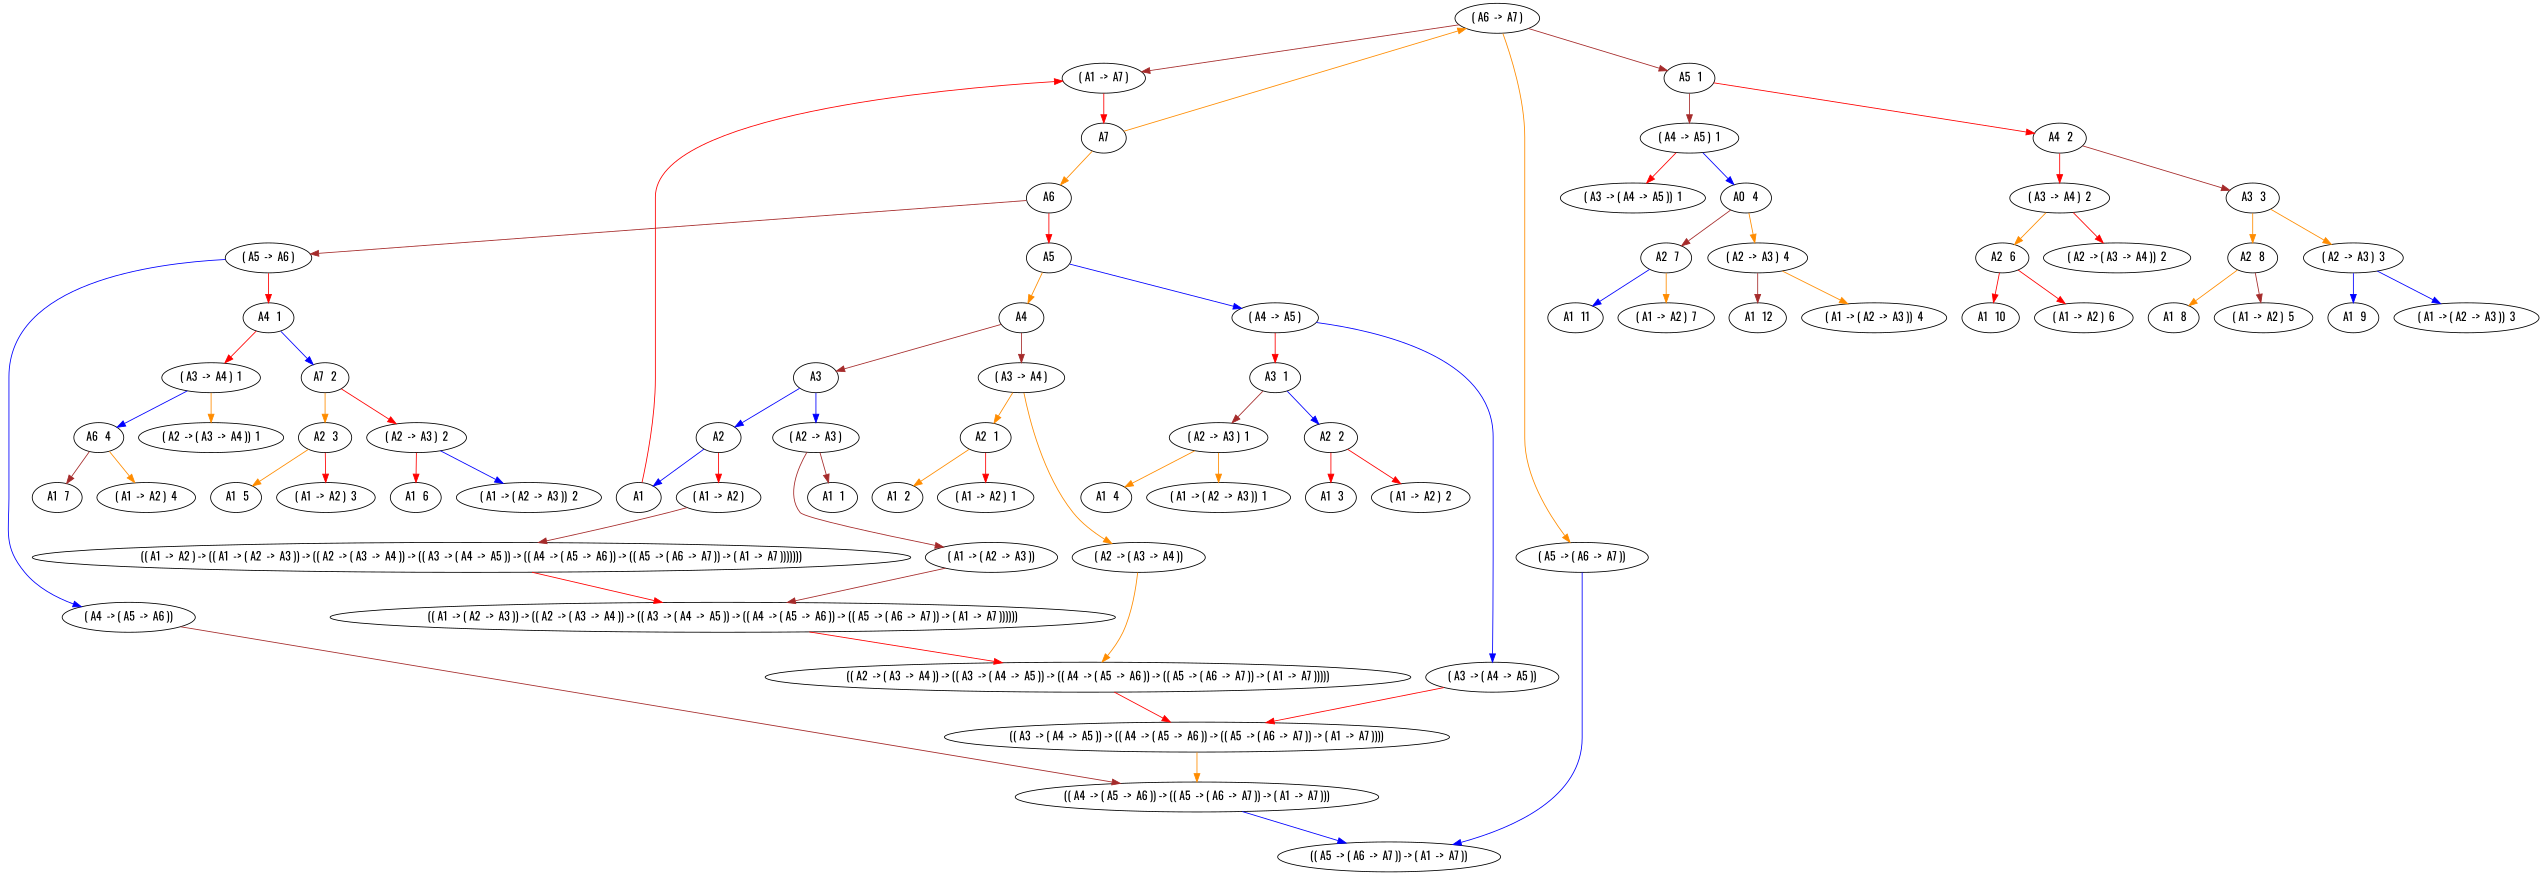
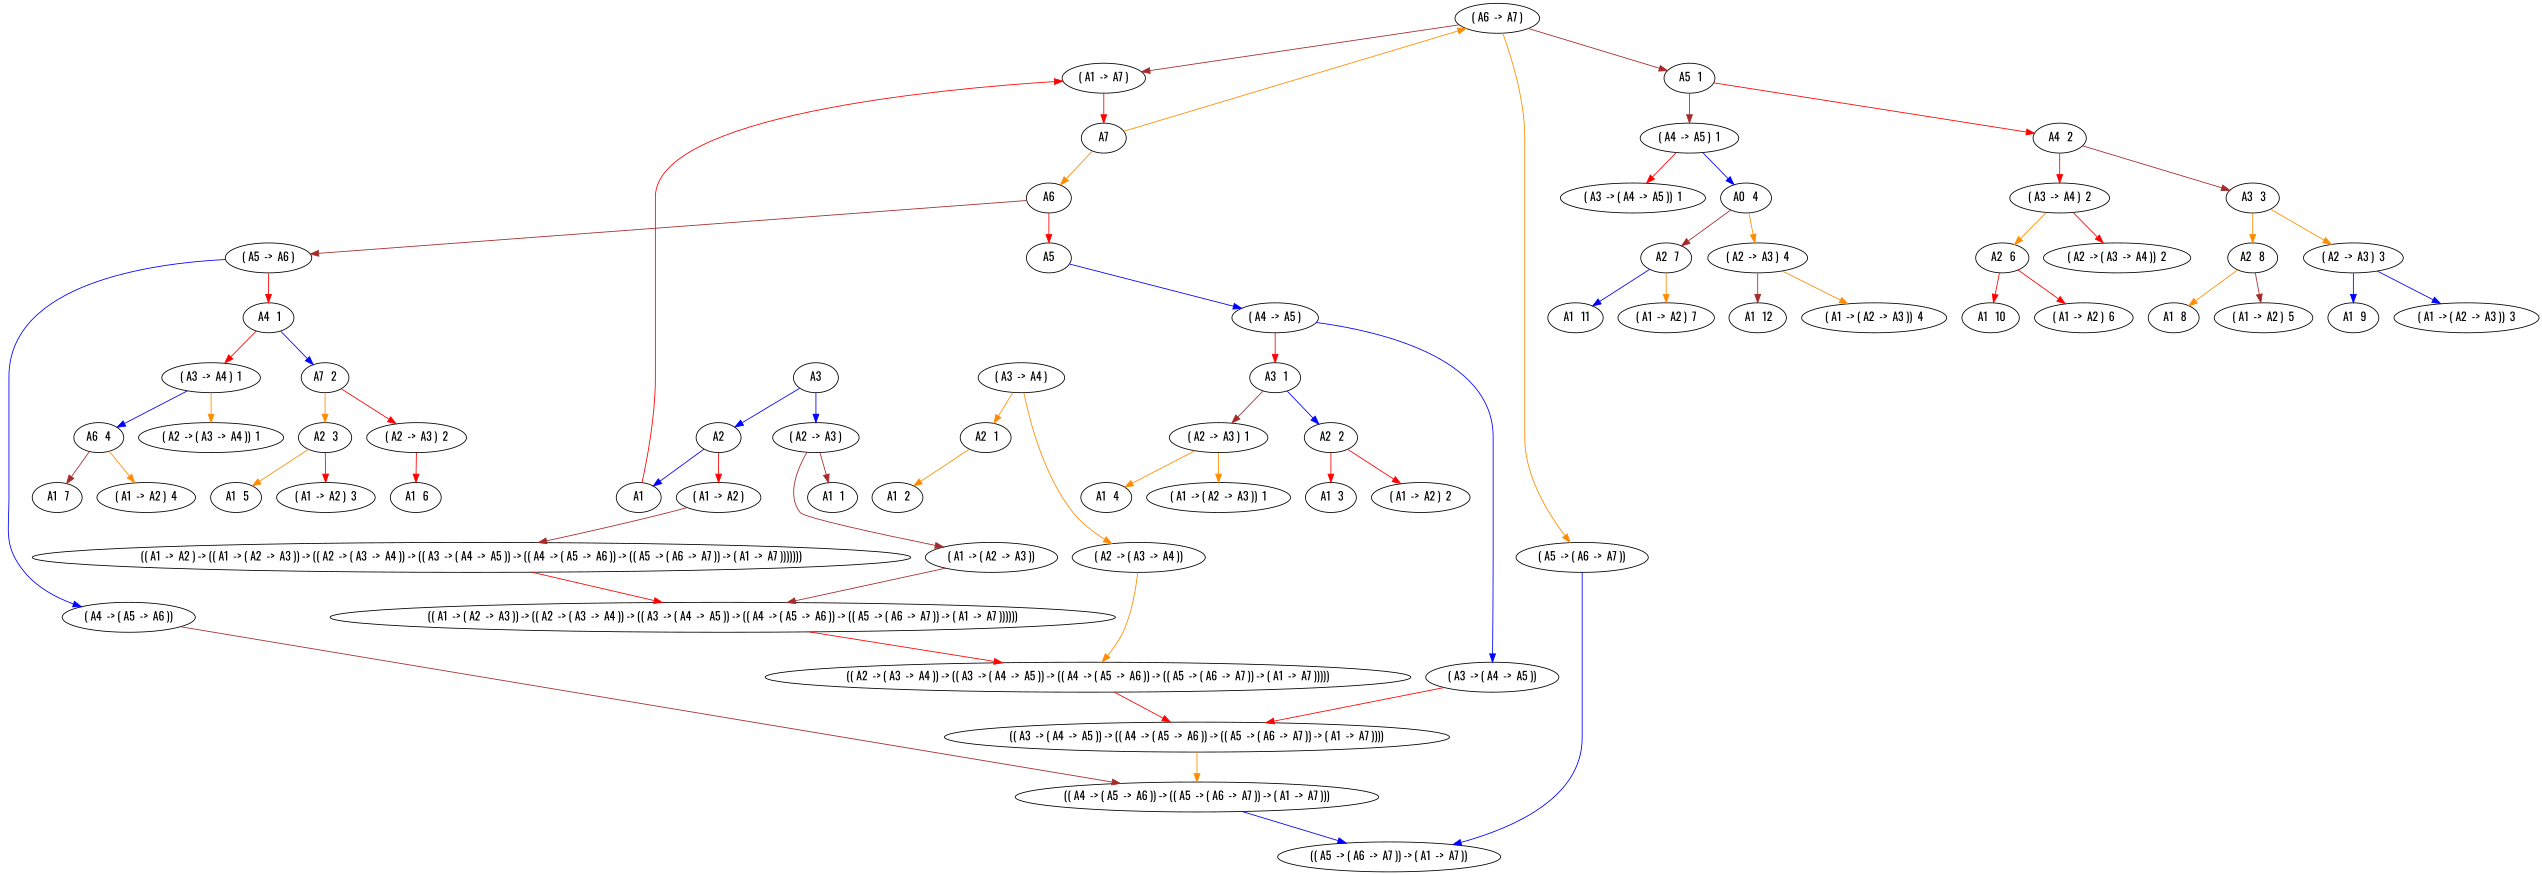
(1021, 318) -> none
(529, 498) -> none
(986, 498) -> none
